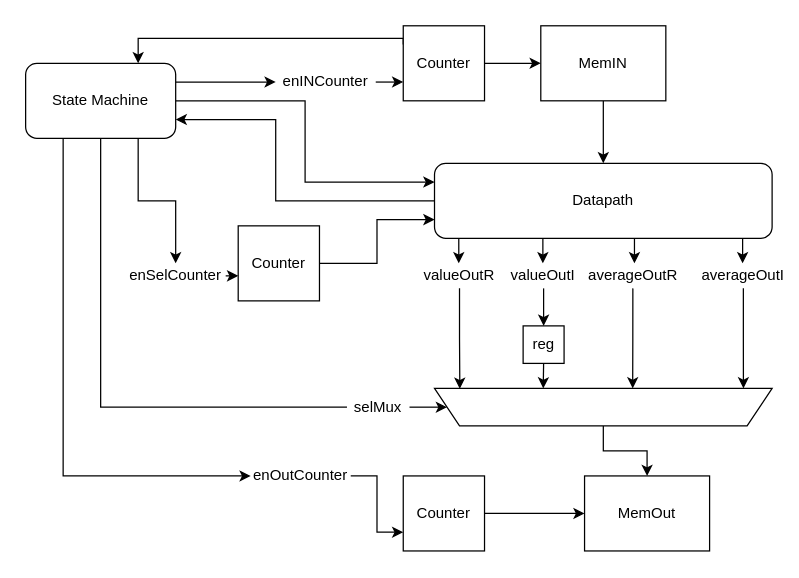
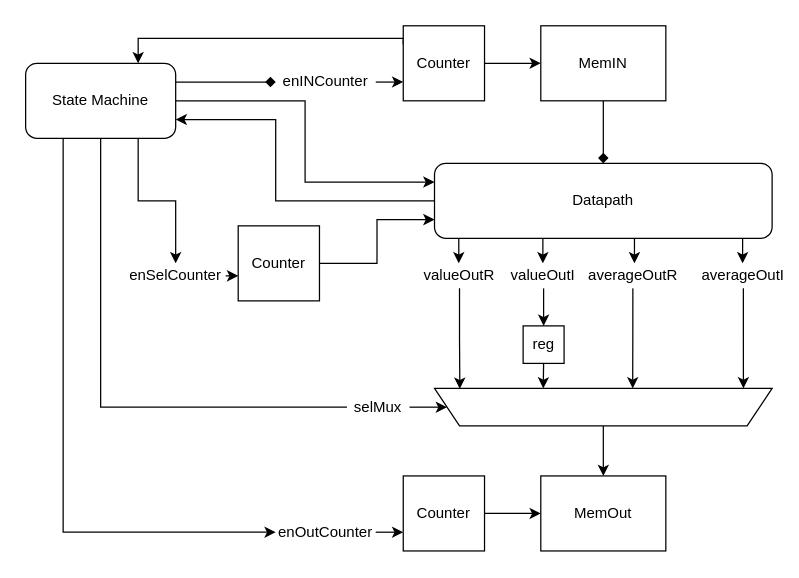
(266, 82) -> (265, 82)
(603, 153) -> (603, 152)
(301, 476) -> (326, 532)
(647, 513) -> (603, 513)
